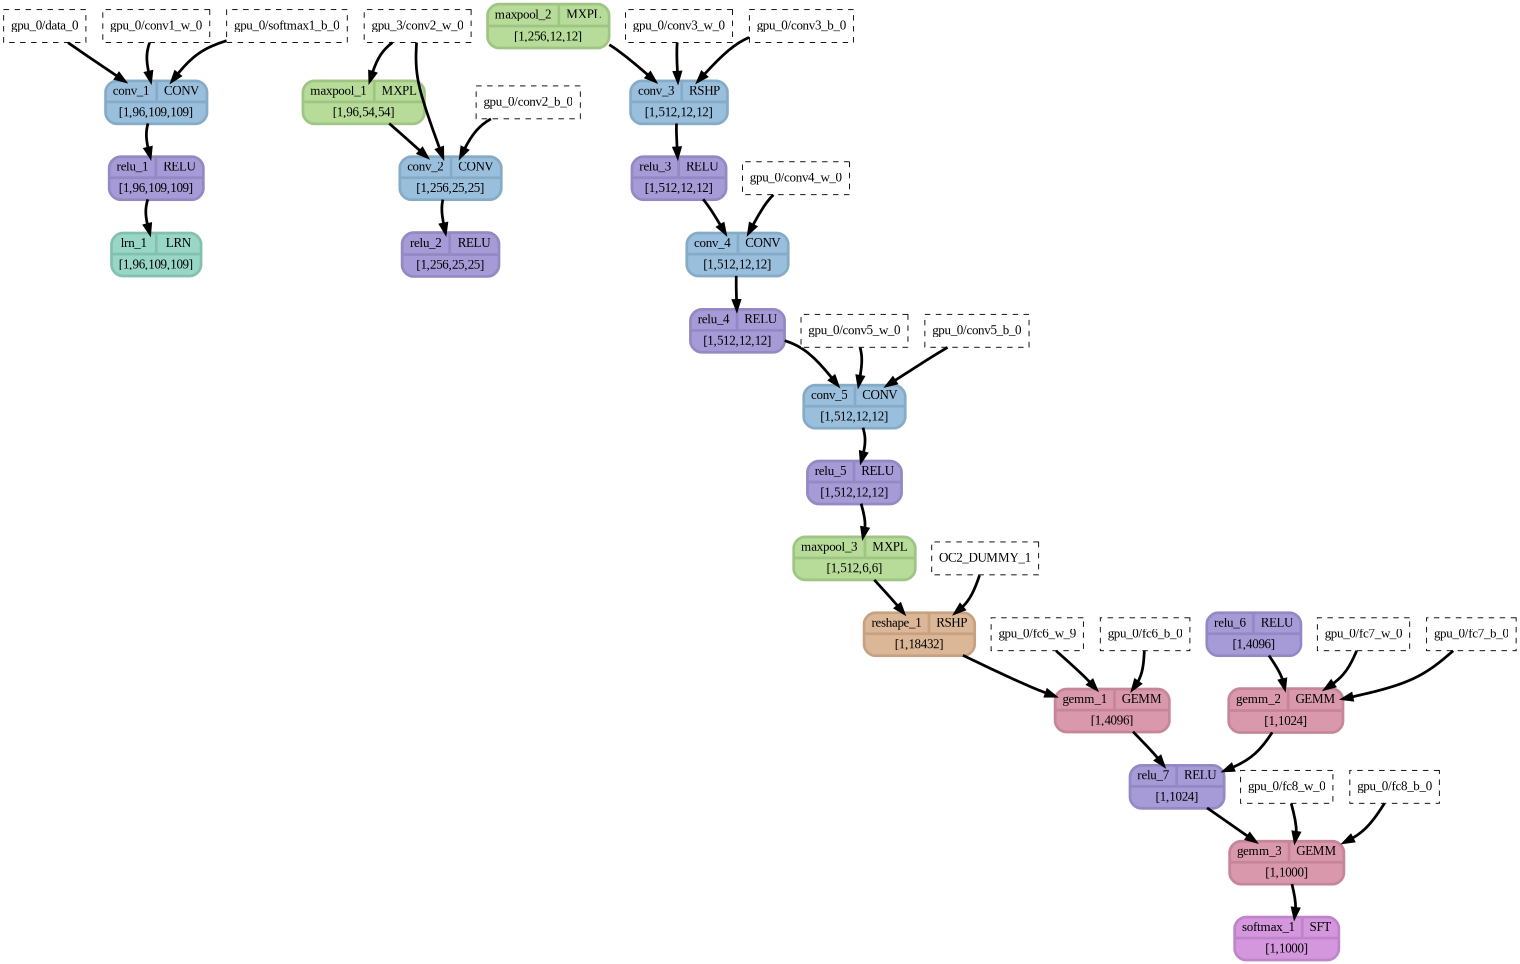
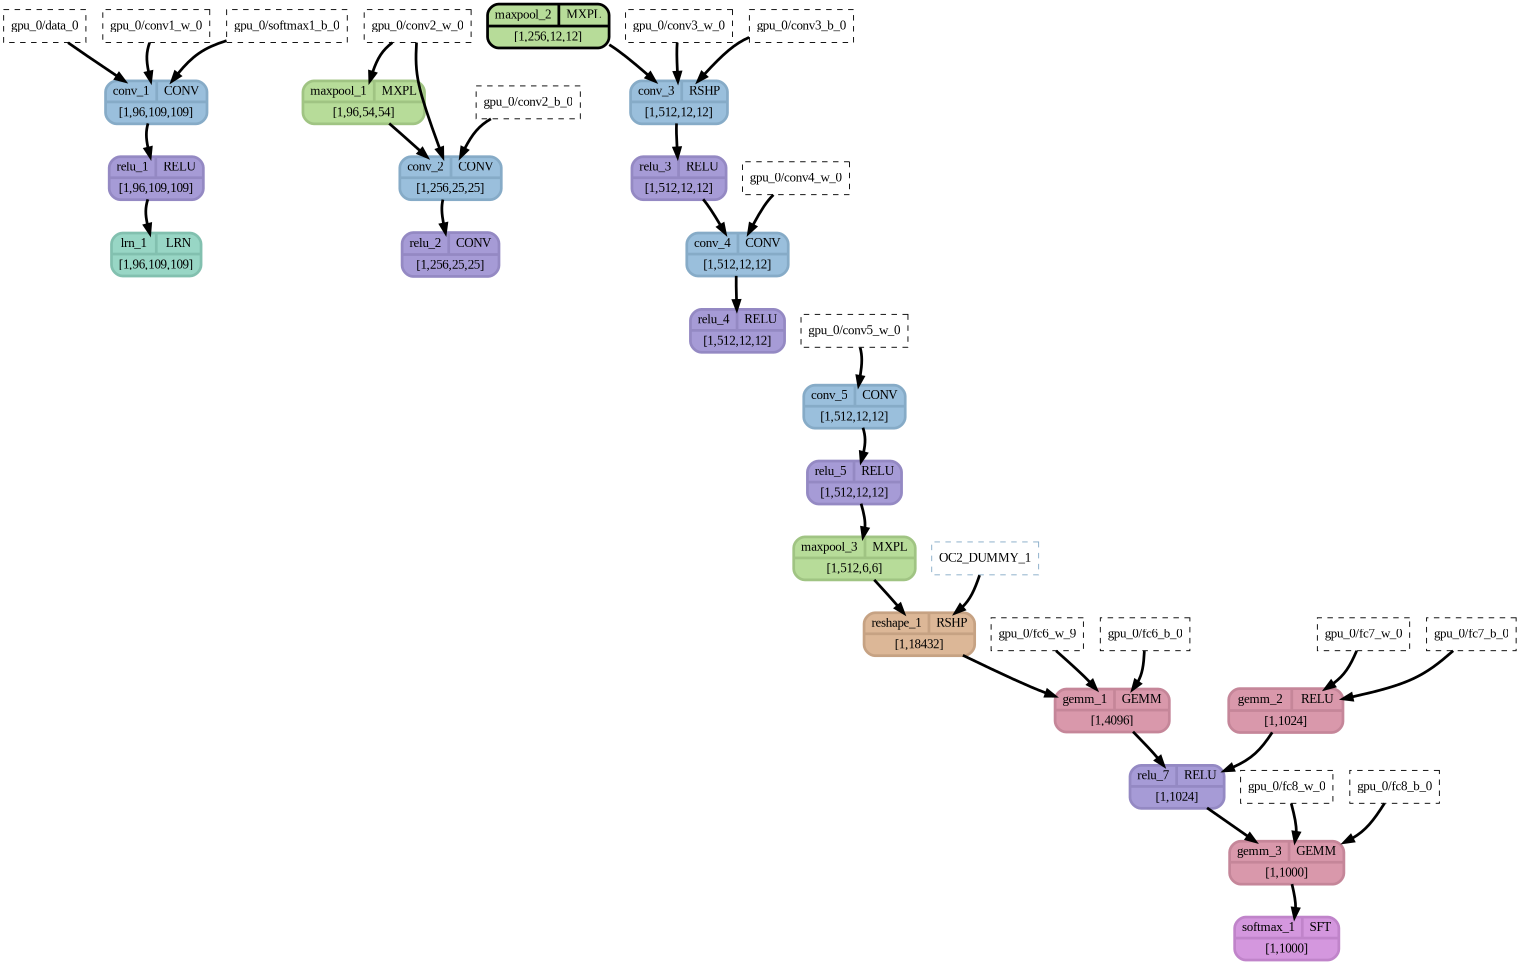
(418, 26) -> (418, 26)
(548, 26) -> (548, 26)
(474, 243) -> (474, 243)
(977, 331) -> none
(811, 356) -> none
(985, 558) -> (985, 558)
(1254, 634) -> none
(1316, 699) -> (1317, 699)
